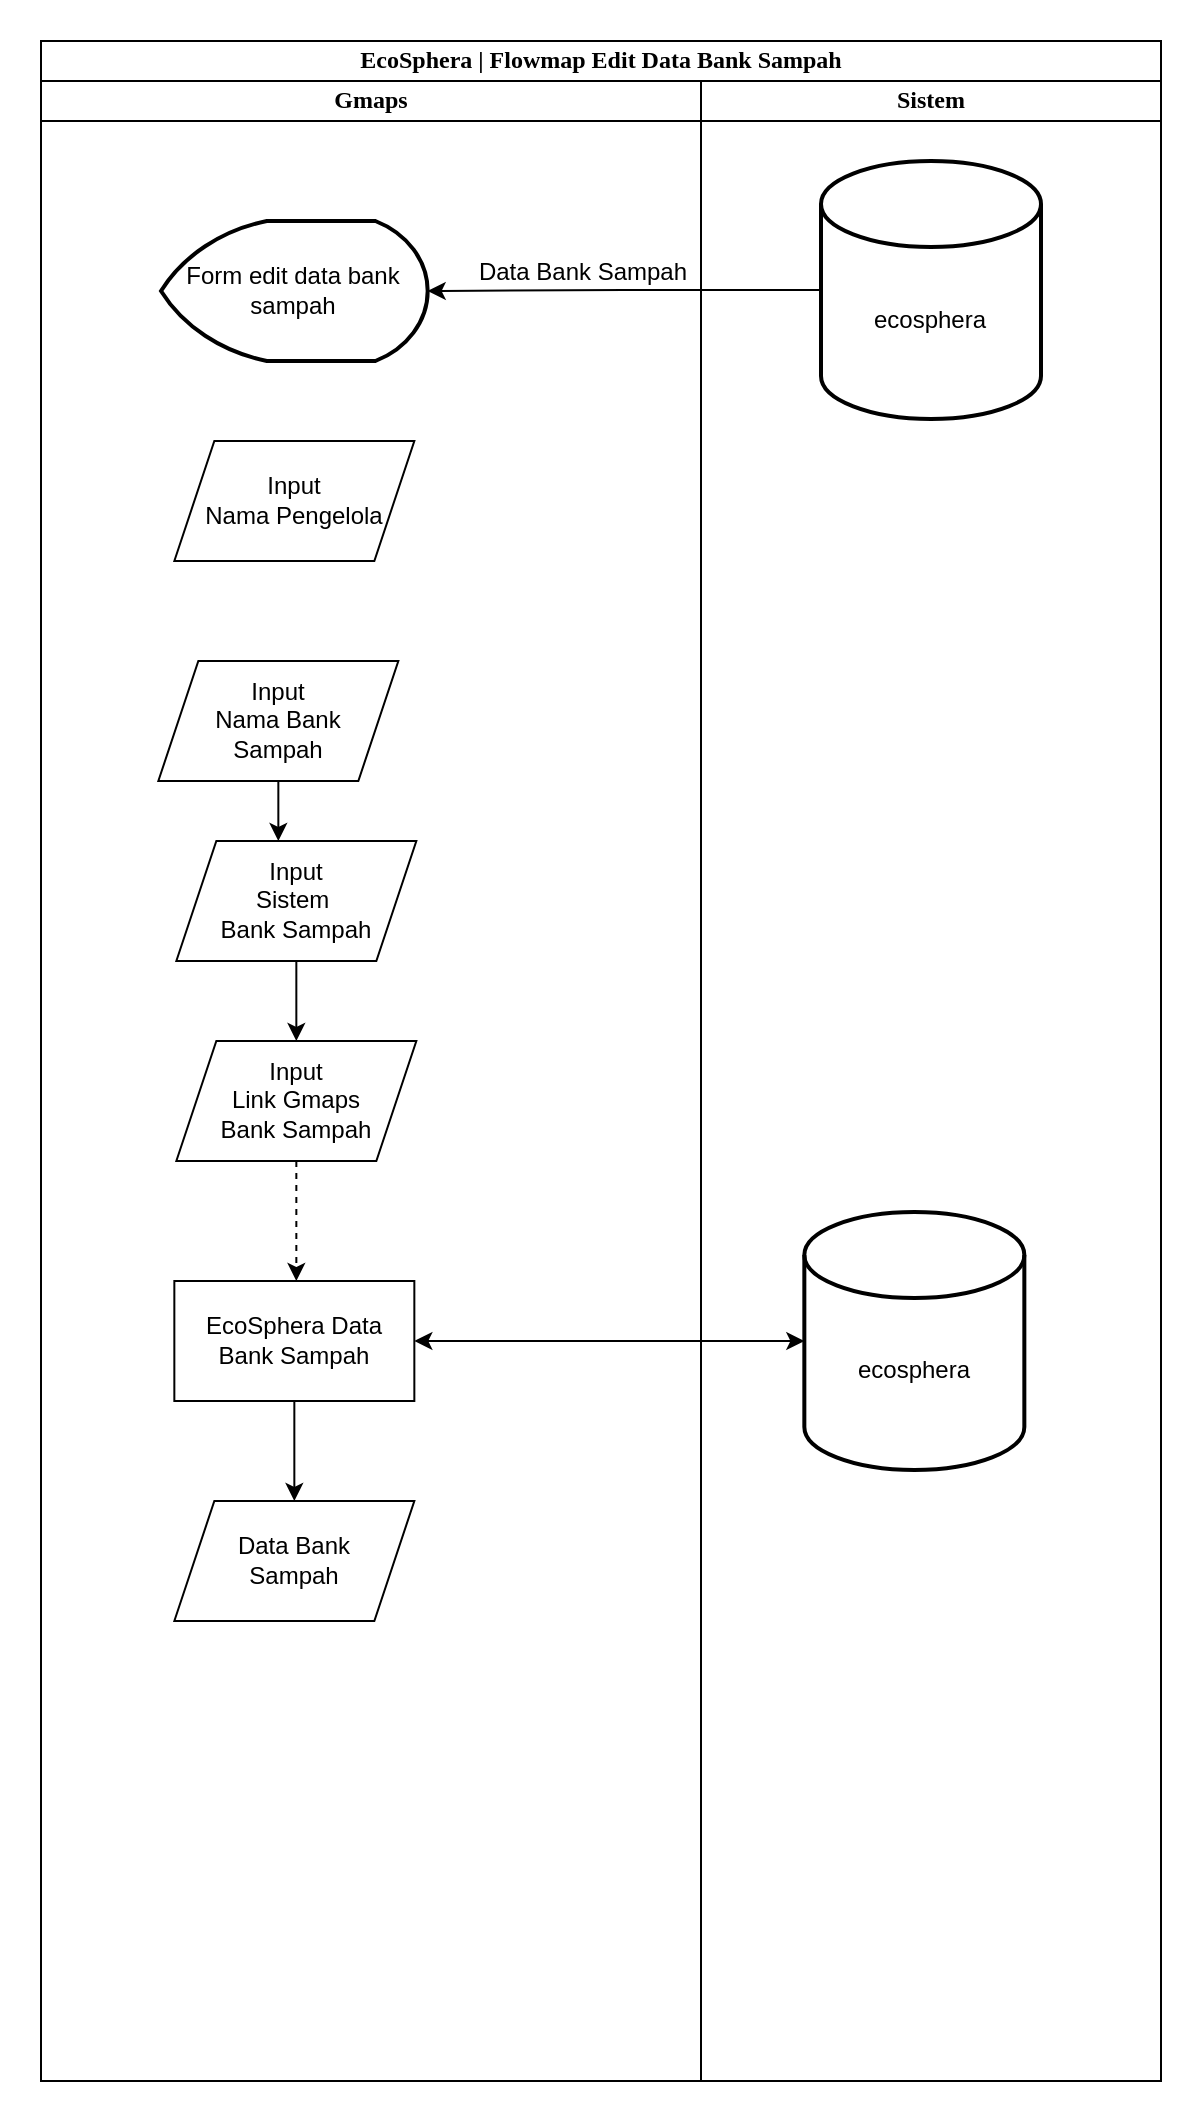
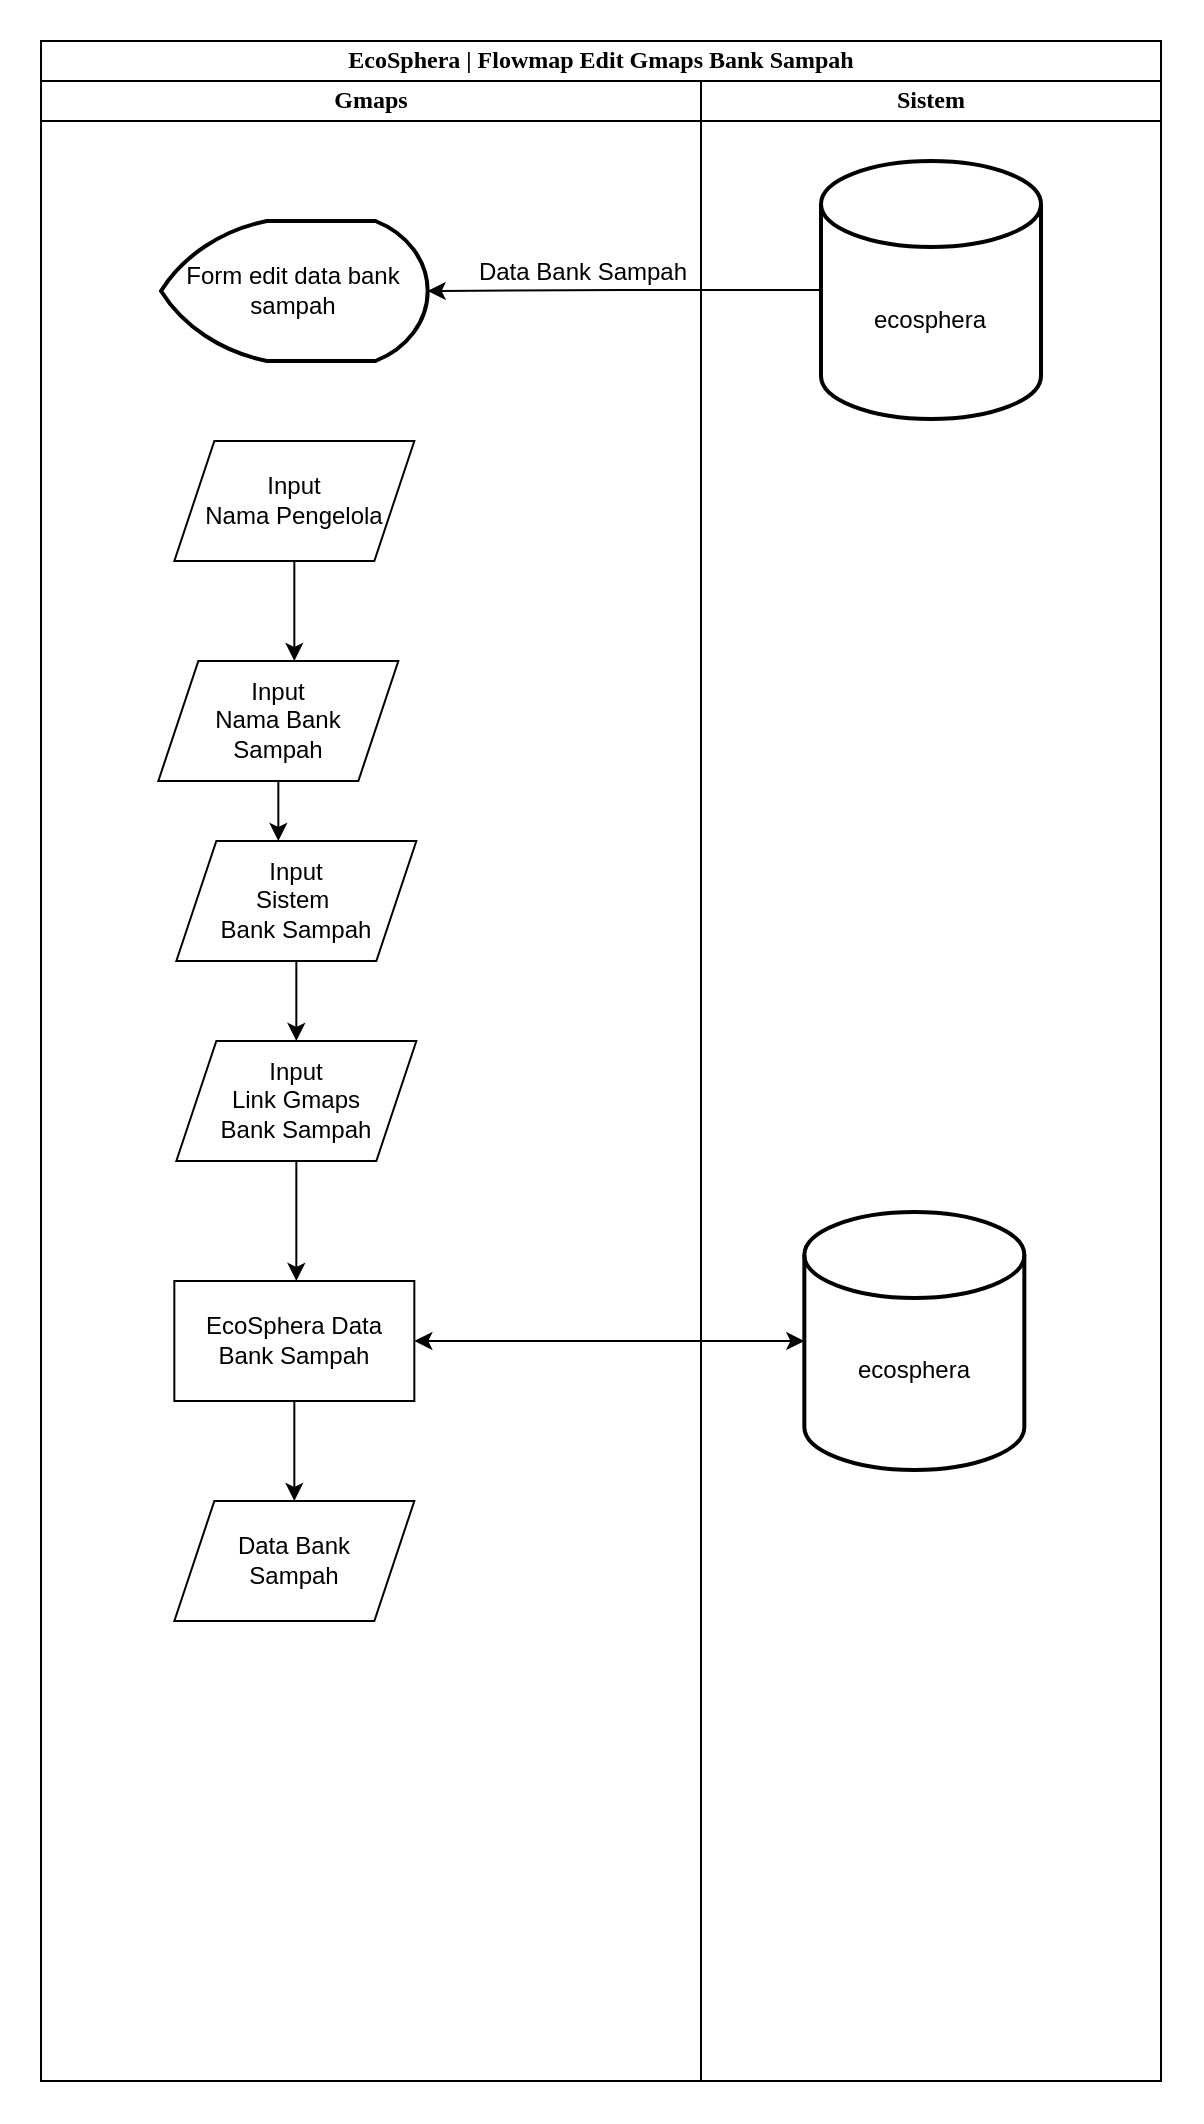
(602, 61) -> (602, 61)
none -> (294, 604)
(296, 1216) -> (296, 1216)
